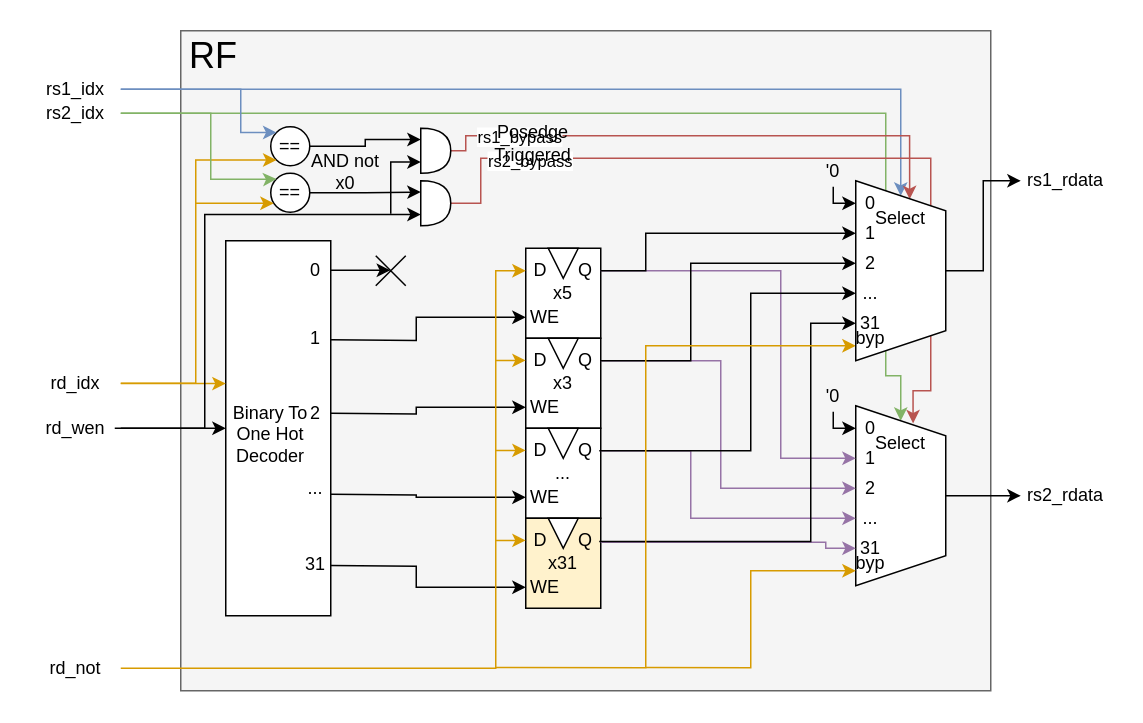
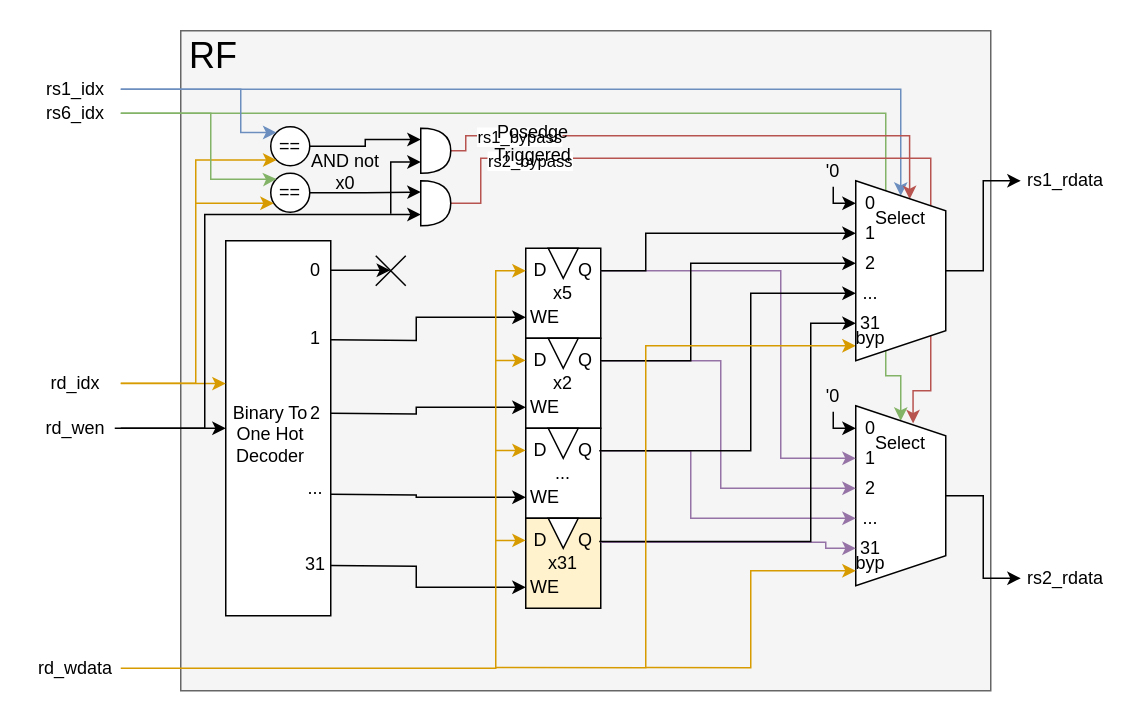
(76, 113) -> (76, 113)
(563, 383) -> (563, 383)
(1066, 496) -> (1066, 578)
(76, 668) -> (76, 668)
